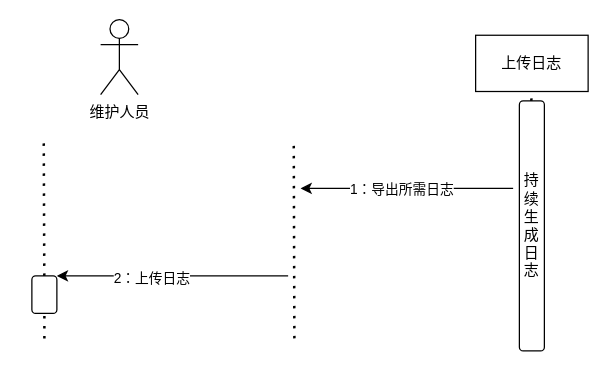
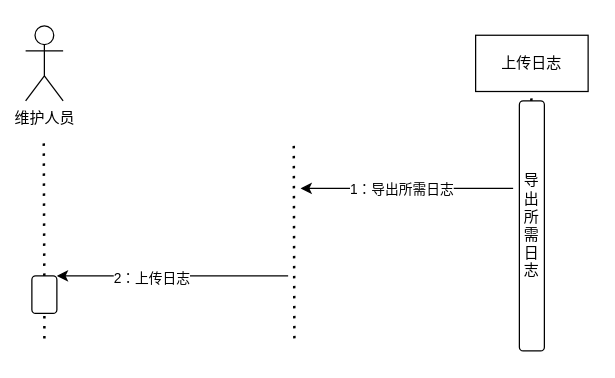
(119, 57) -> (44, 63)
(532, 226) -> (532, 226)
